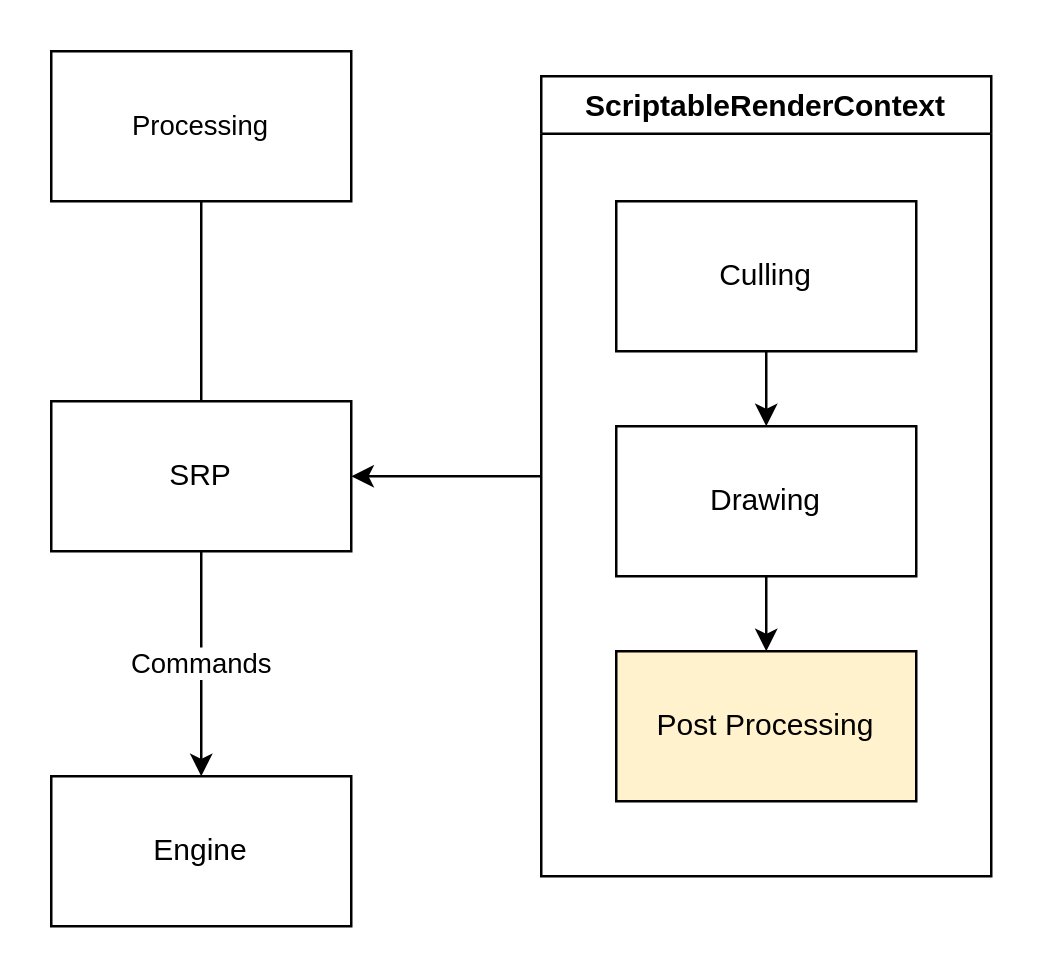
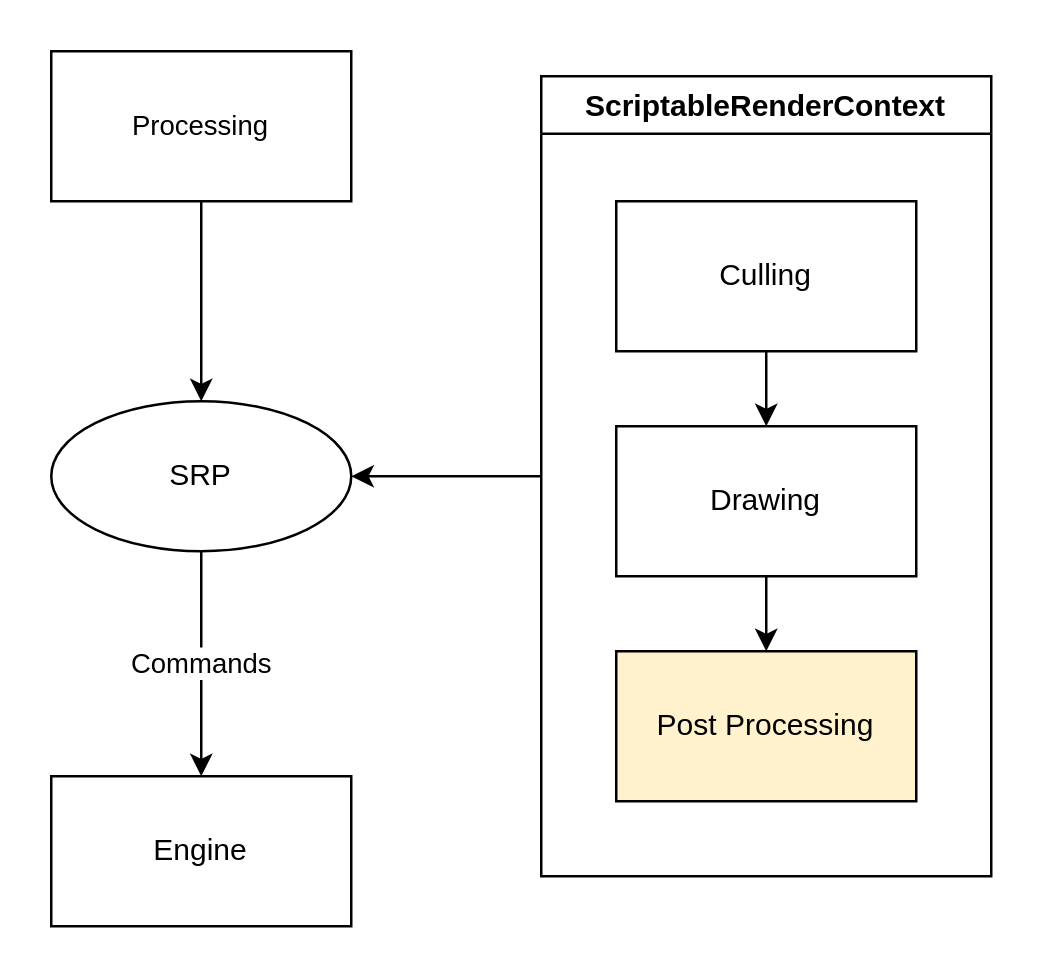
(201, 390) -> (201, 383)
(201, 476) -> (201, 476)
